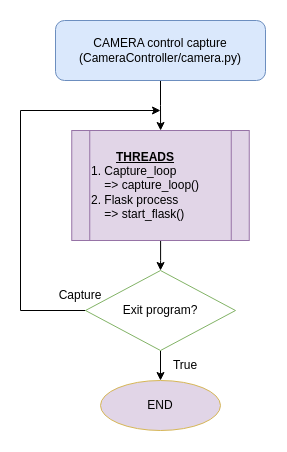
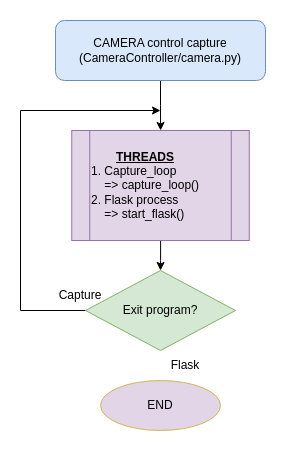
(161, 311) -> (161, 311)
(186, 366) -> (186, 366)
(161, 370) -> none
